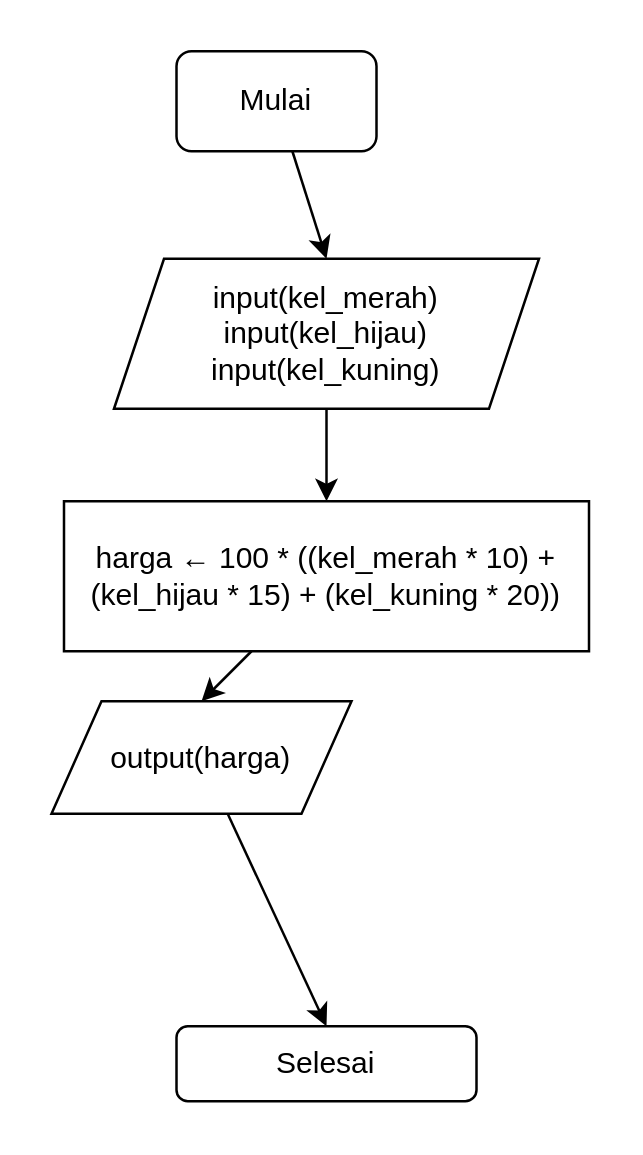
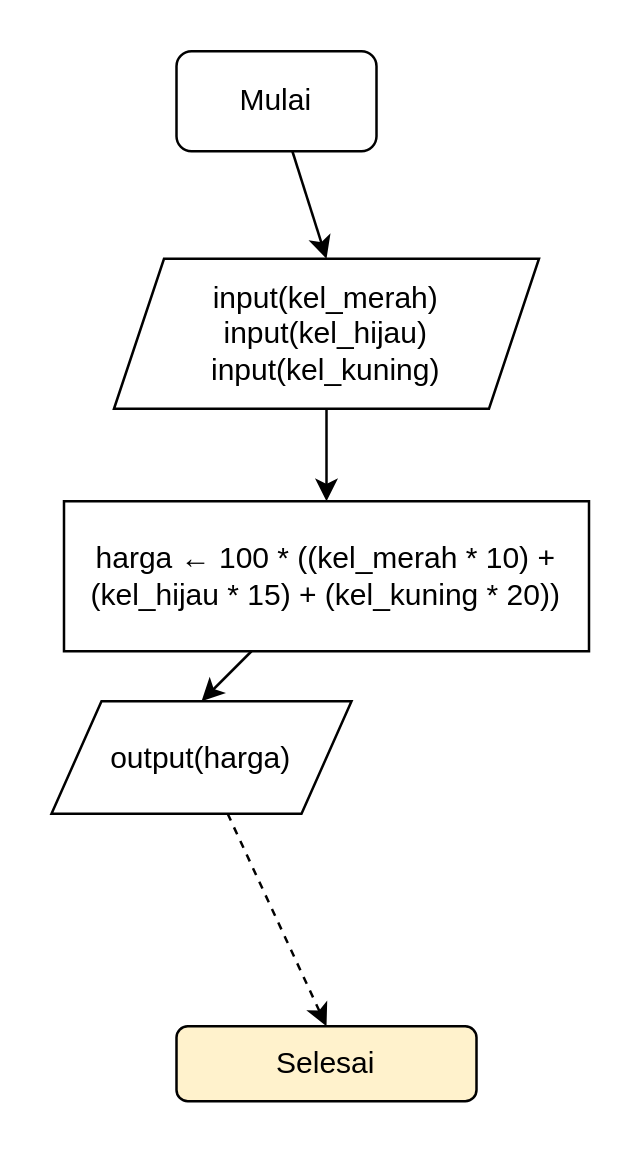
(272, 910) -> (272, 910)
(326, 1064) -> (326, 1064)
